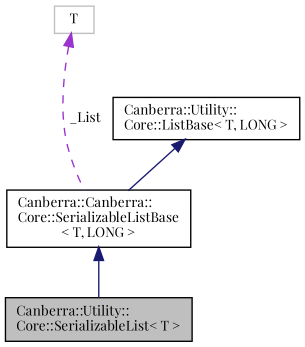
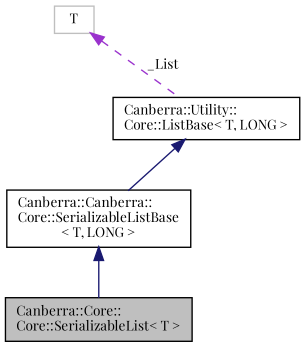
(64, 120) -> (141, 69)
(99, 320) -> (99, 320)
